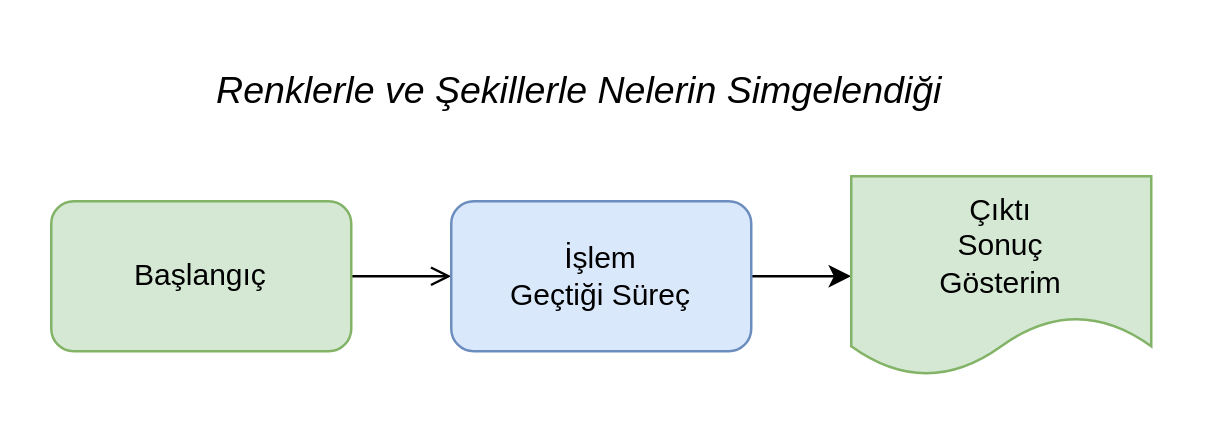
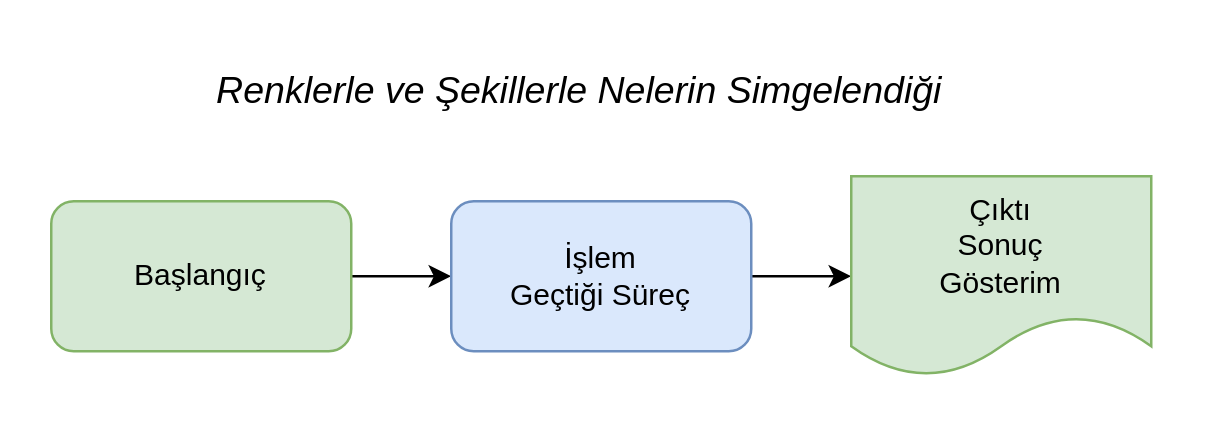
(437, 276) -> (433, 276)
